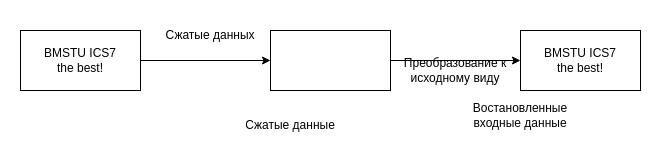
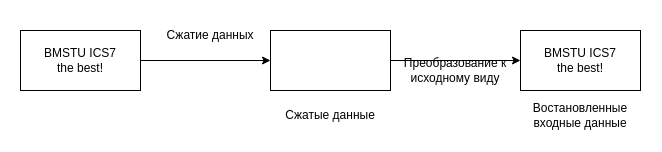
(211, 36) -> (211, 36)
(521, 116) -> (581, 116)
(291, 126) -> (331, 116)
